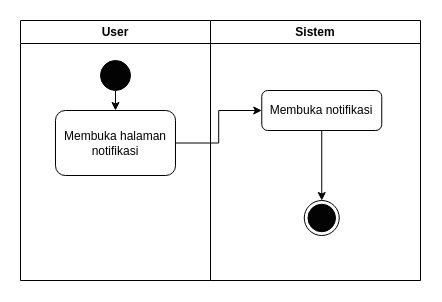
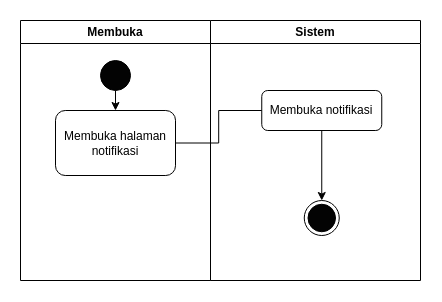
(116, 33) -> (116, 33)
(253, 111) -> (256, 111)
